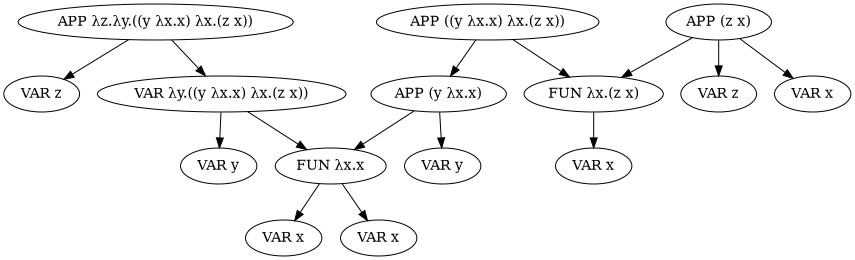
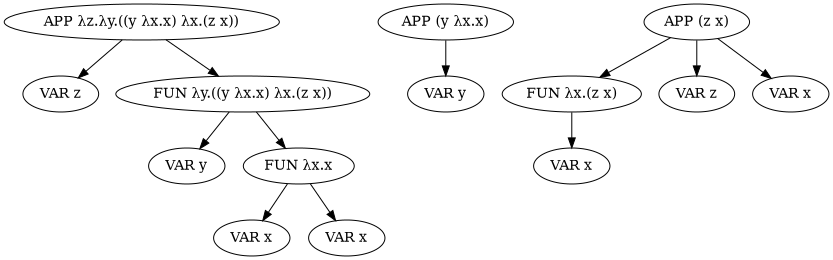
(488, 22) -> none
(222, 94) -> (243, 94)
(389, 127) -> none
